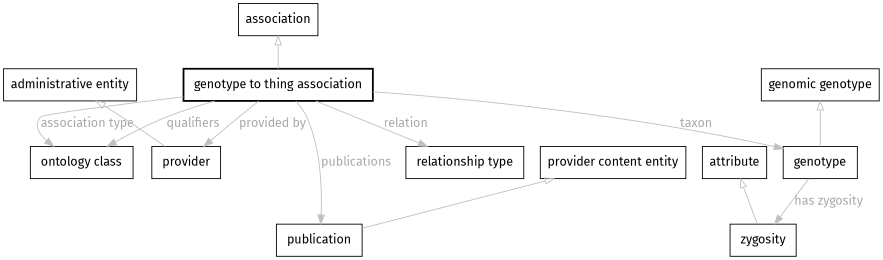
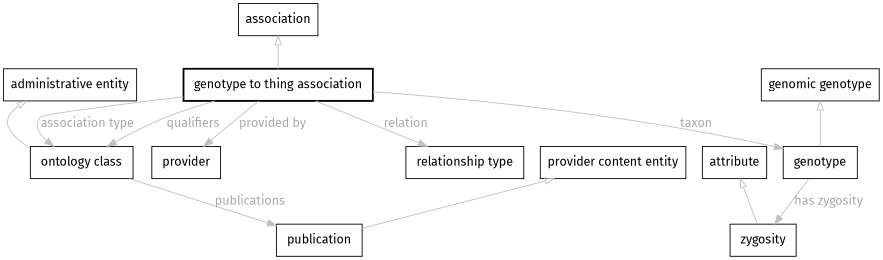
(133, 125) -> (10, 129)
(318, 156) -> (199, 201)
